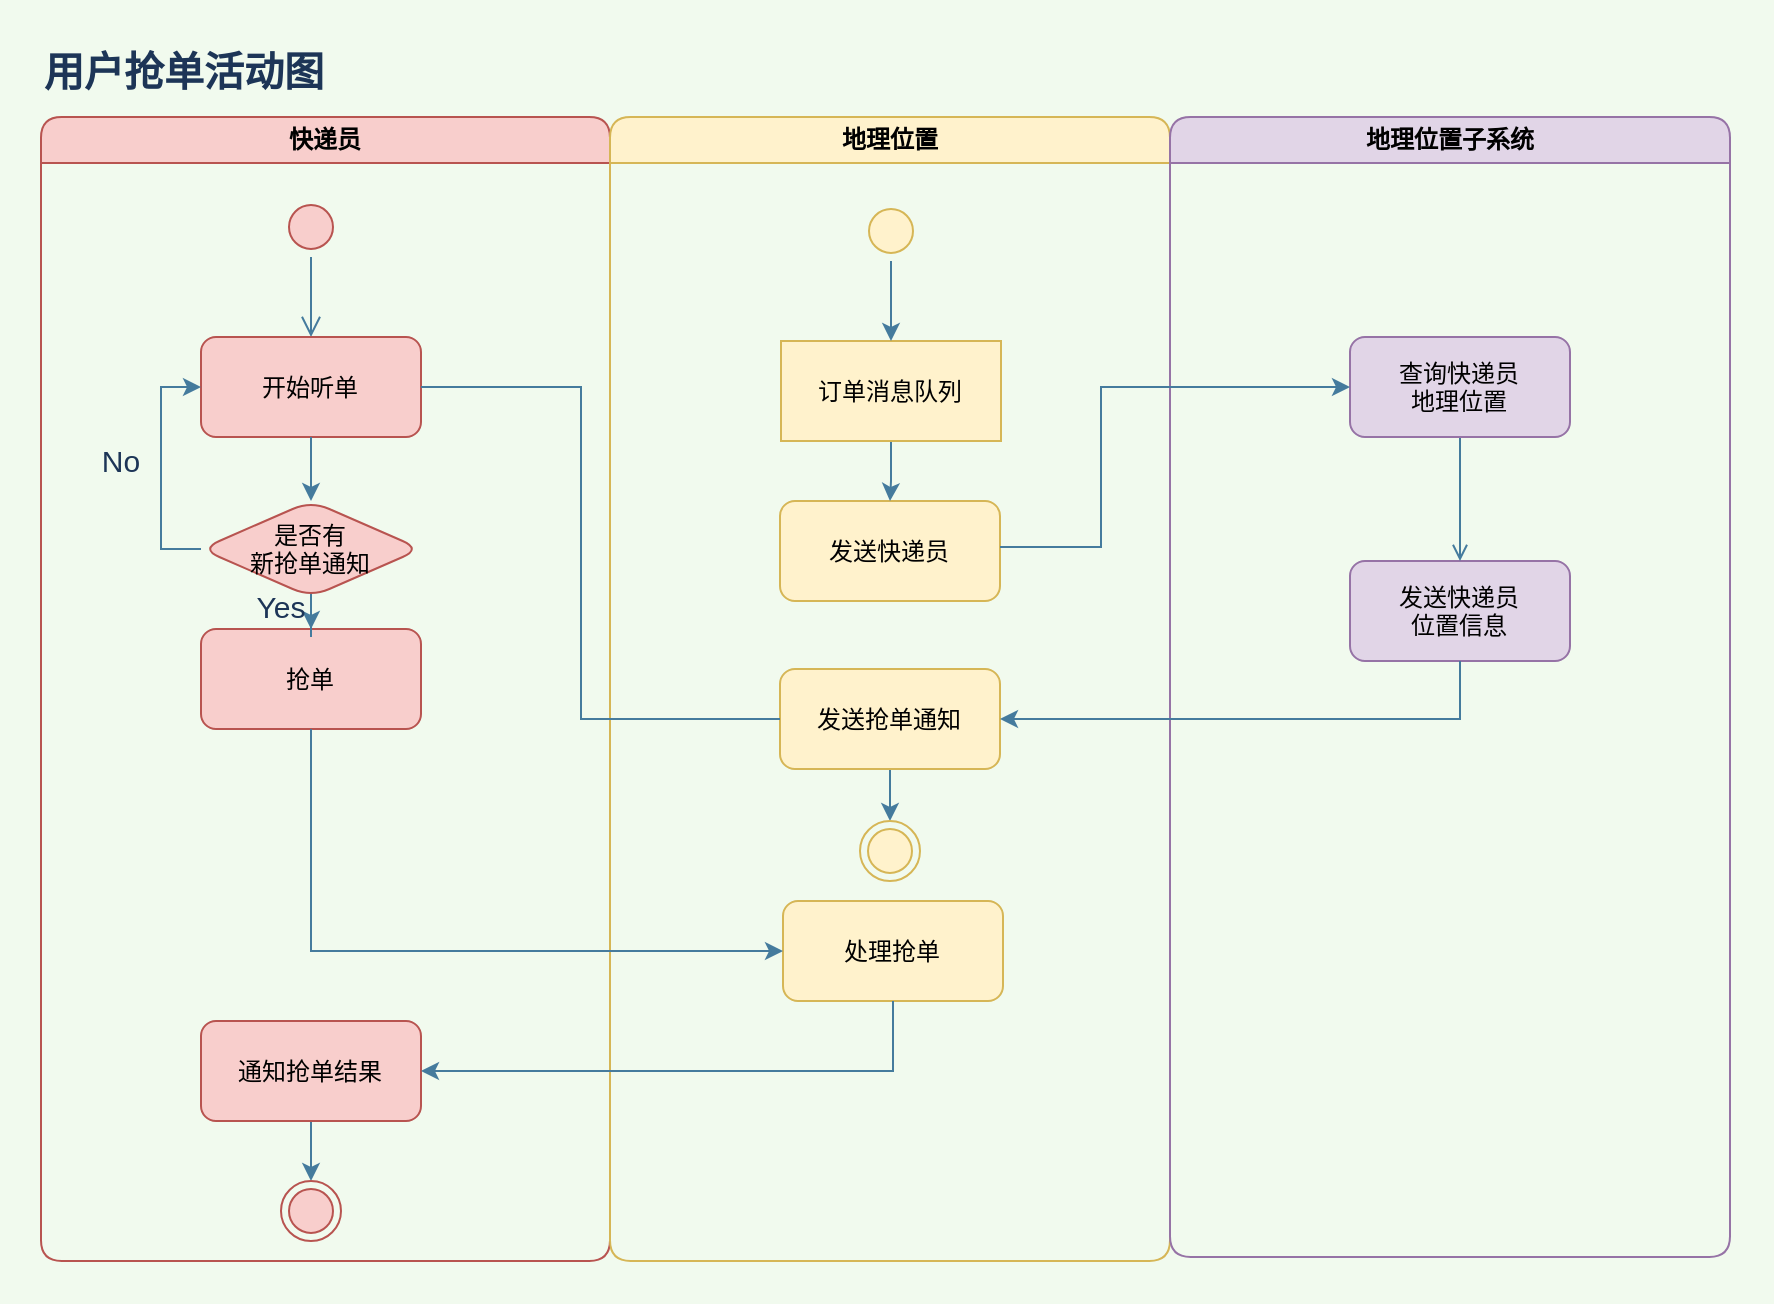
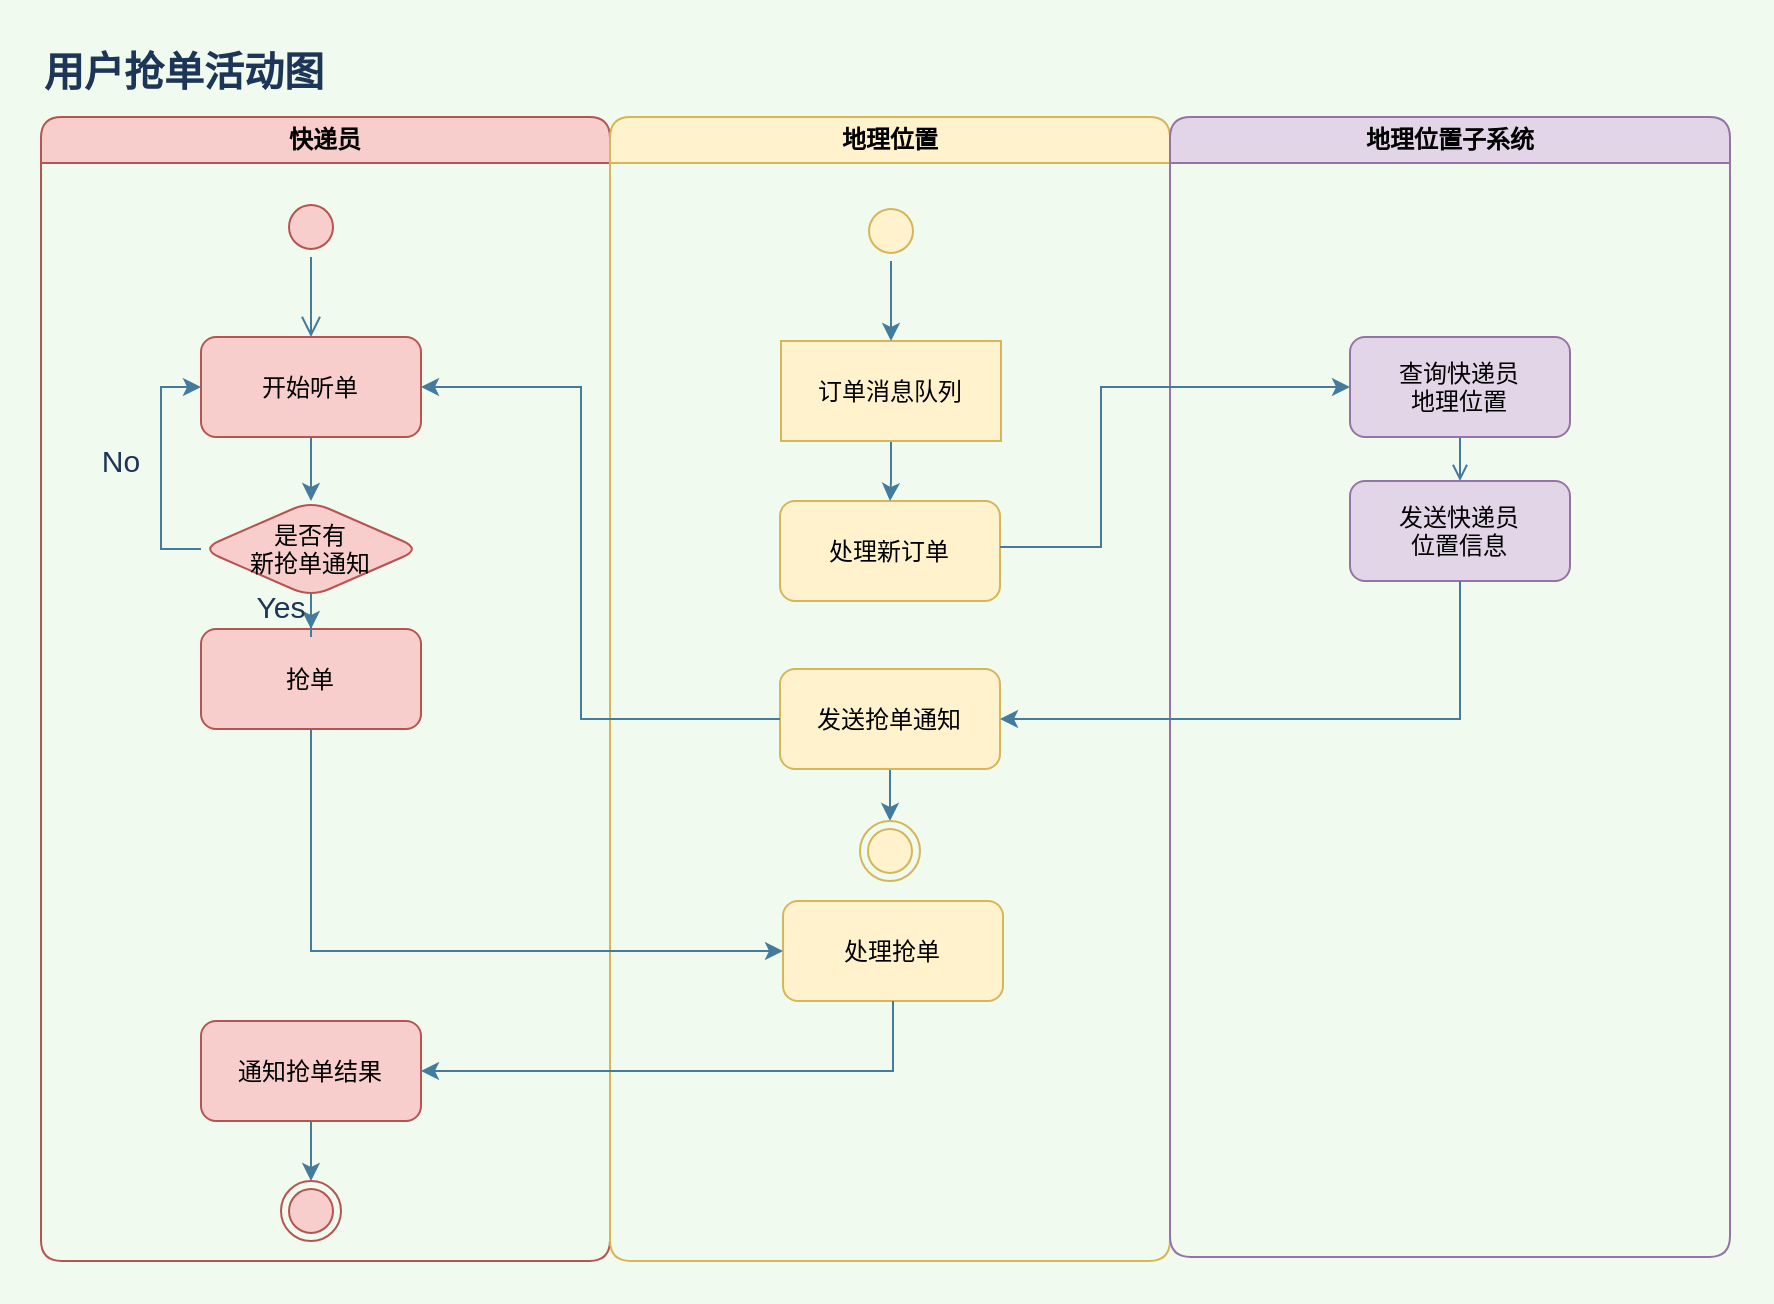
(429, 387) -> (436, 387)
(889, 552) -> (889, 552)
(1460, 611) -> (1460, 531)
